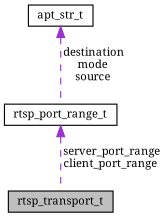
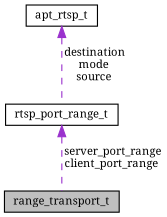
(61, 16) -> (62, 16)
(61, 202) -> (62, 202)
